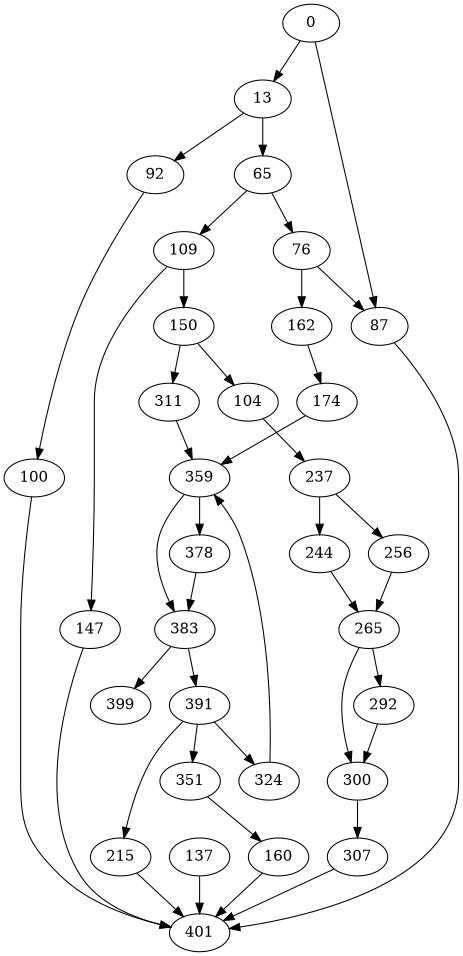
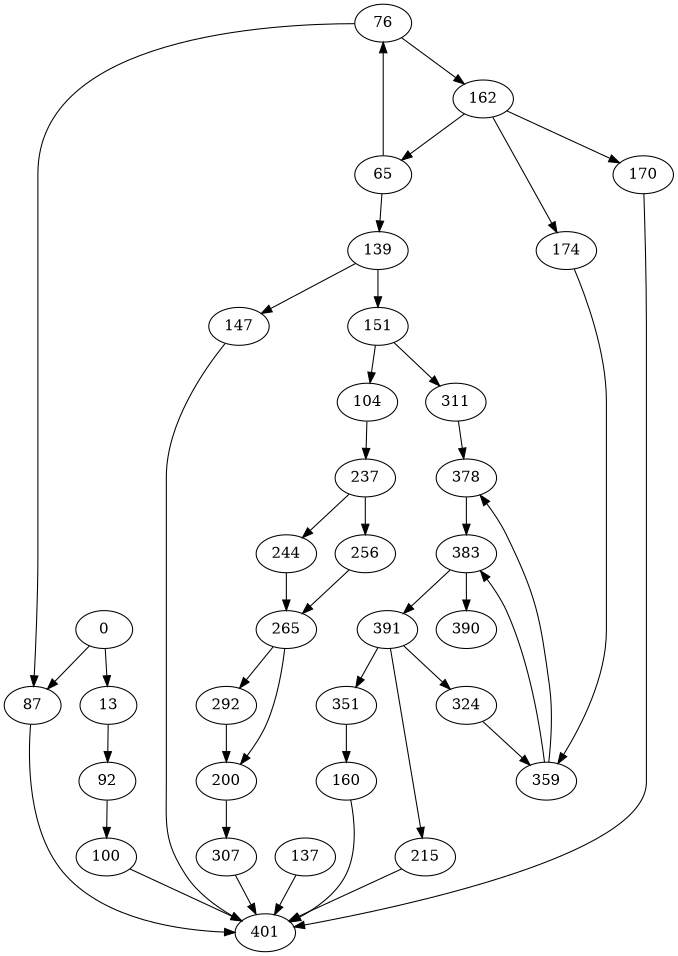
(263, 132) -> (437, 134)
none -> (643, 175)
(184, 251) -> (378, 251)
(184, 326) -> (378, 326)
(182, 435) -> (460, 435)
(121, 705) -> (466, 630)
(358, 781) -> (226, 781)
